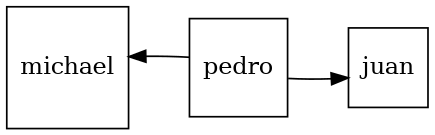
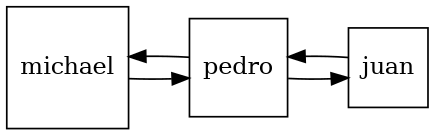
none -> (327, 56)
none -> (150, 79)
